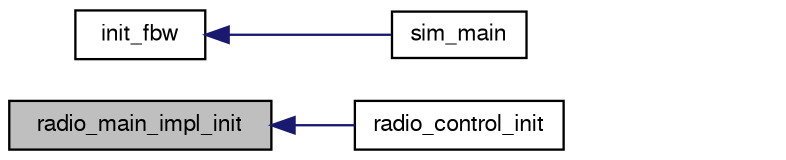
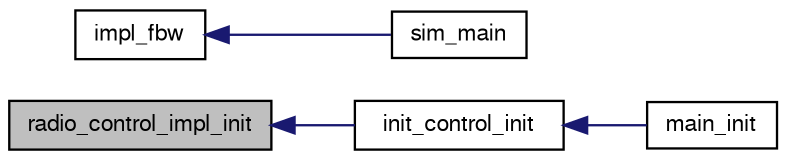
(140, 35) -> (140, 35)
(140, 125) -> (140, 125)
(459, 125) -> (459, 125)
none -> (712, 125)
